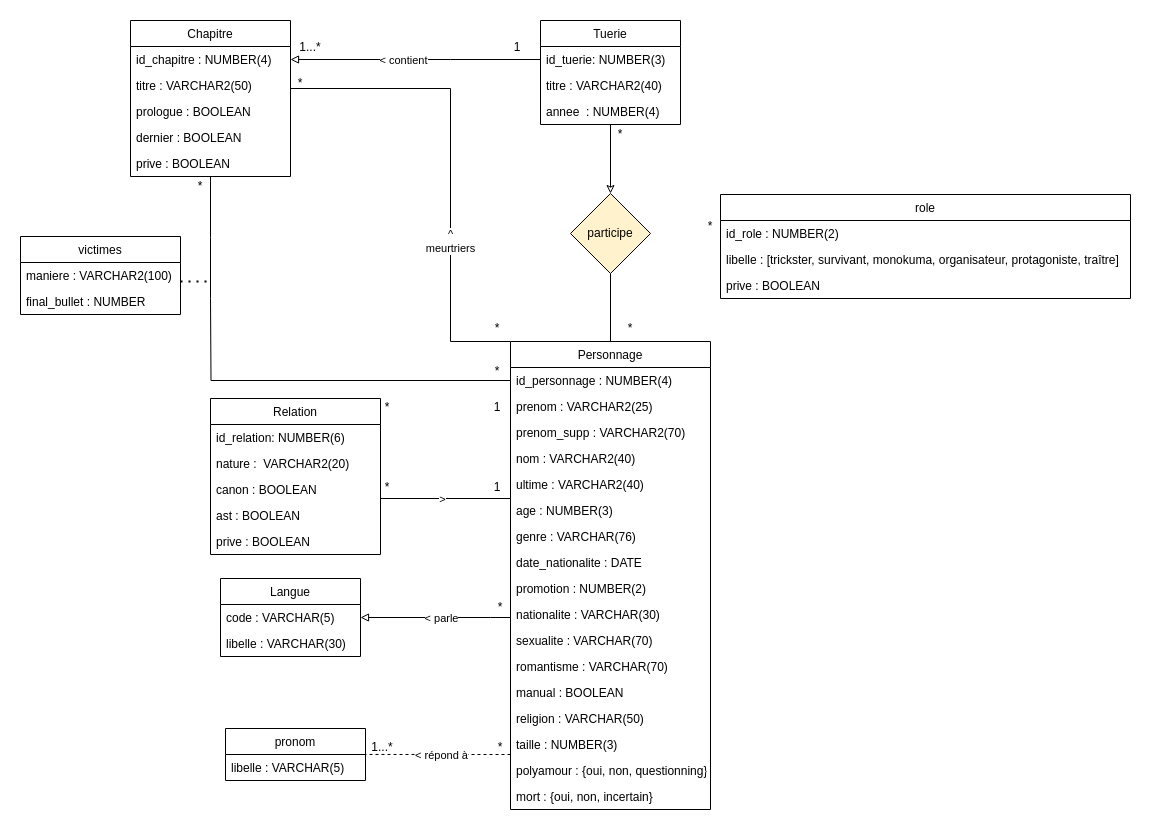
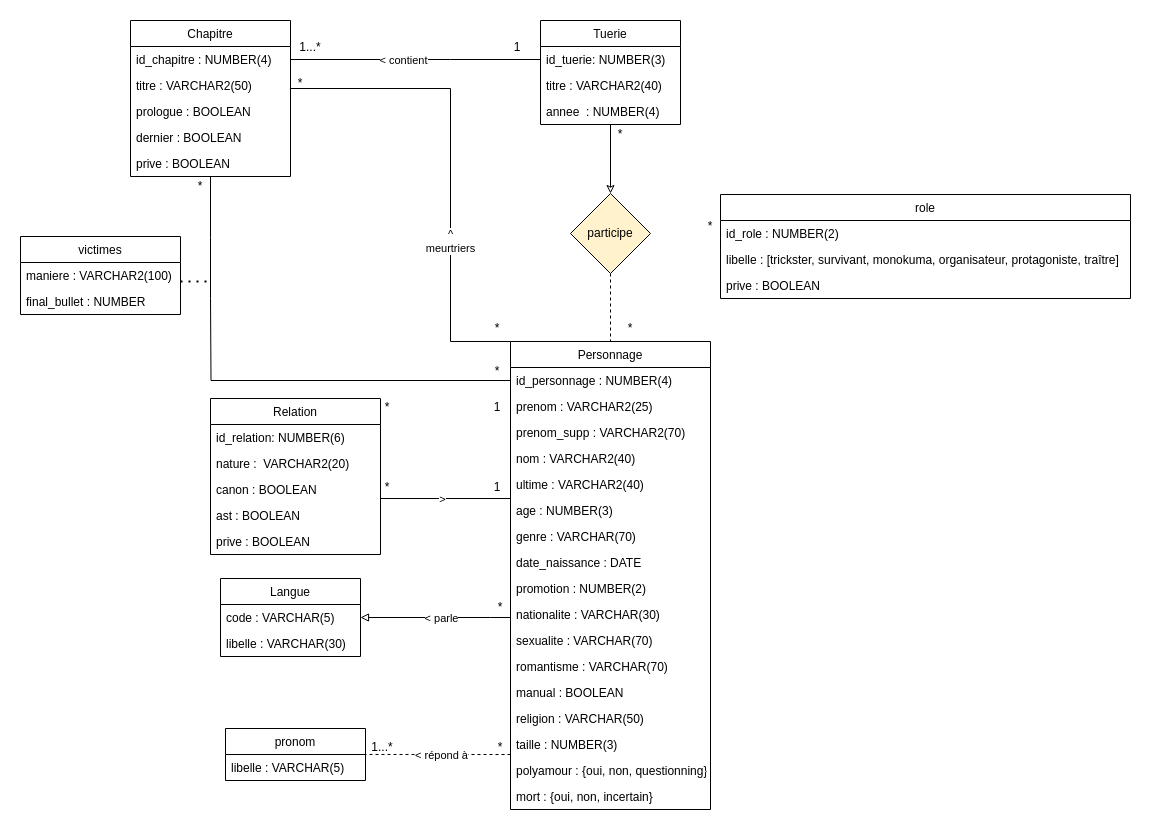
(300, 60) -> (297, 60)
(611, 306) -> (611, 306)
(575, 537) -> (575, 537)
(584, 563) -> (580, 563)
